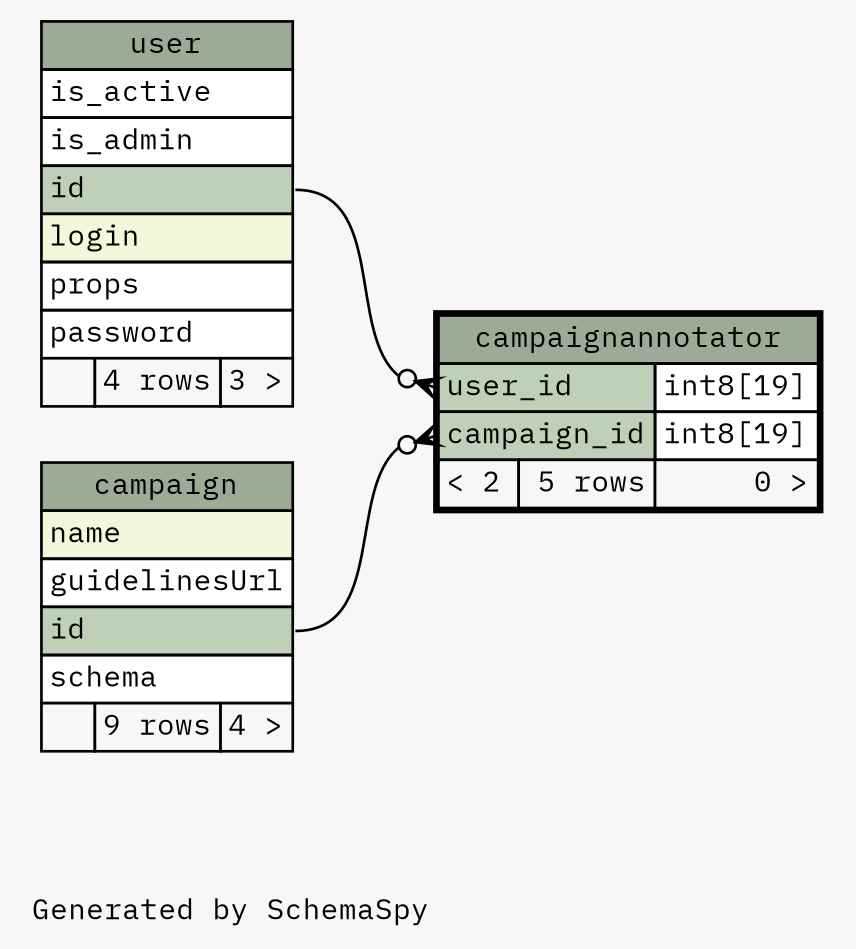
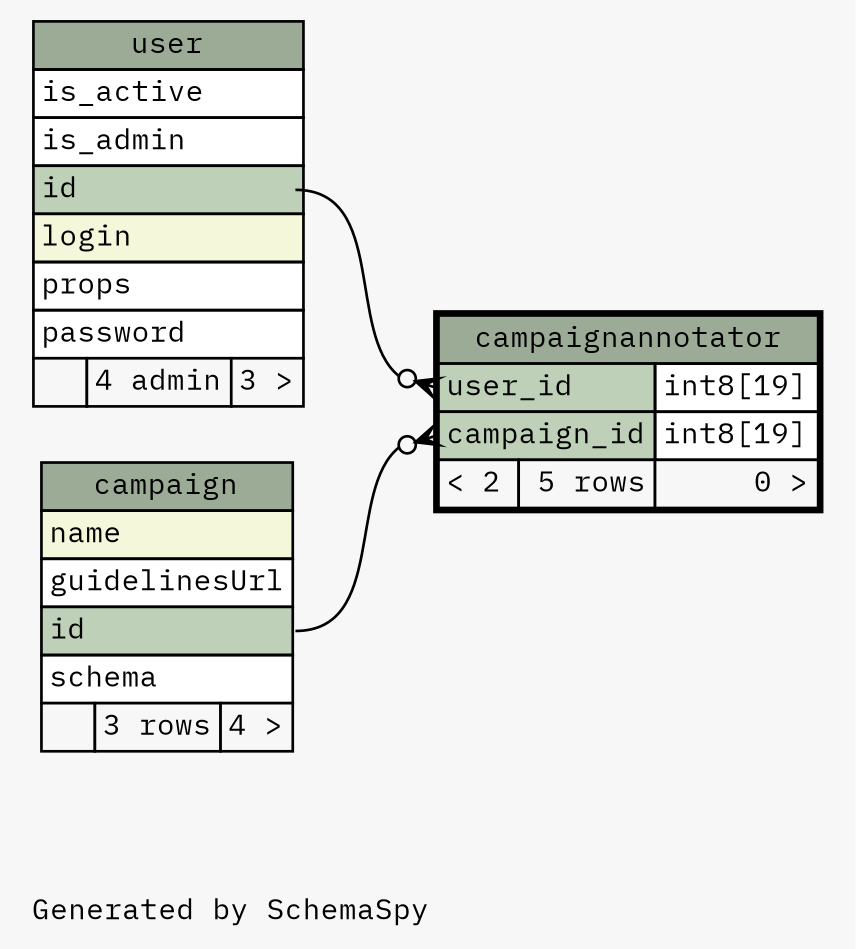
(158, 381) -> (159, 381)
(158, 726) -> (158, 726)
